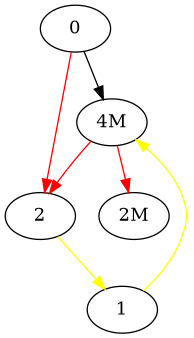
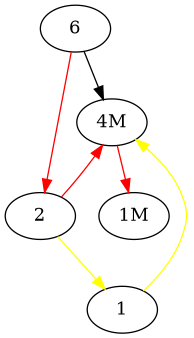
(75, 29) -> (75, 29)
(73, 162) -> (79, 177)
(134, 216) -> (134, 216)
